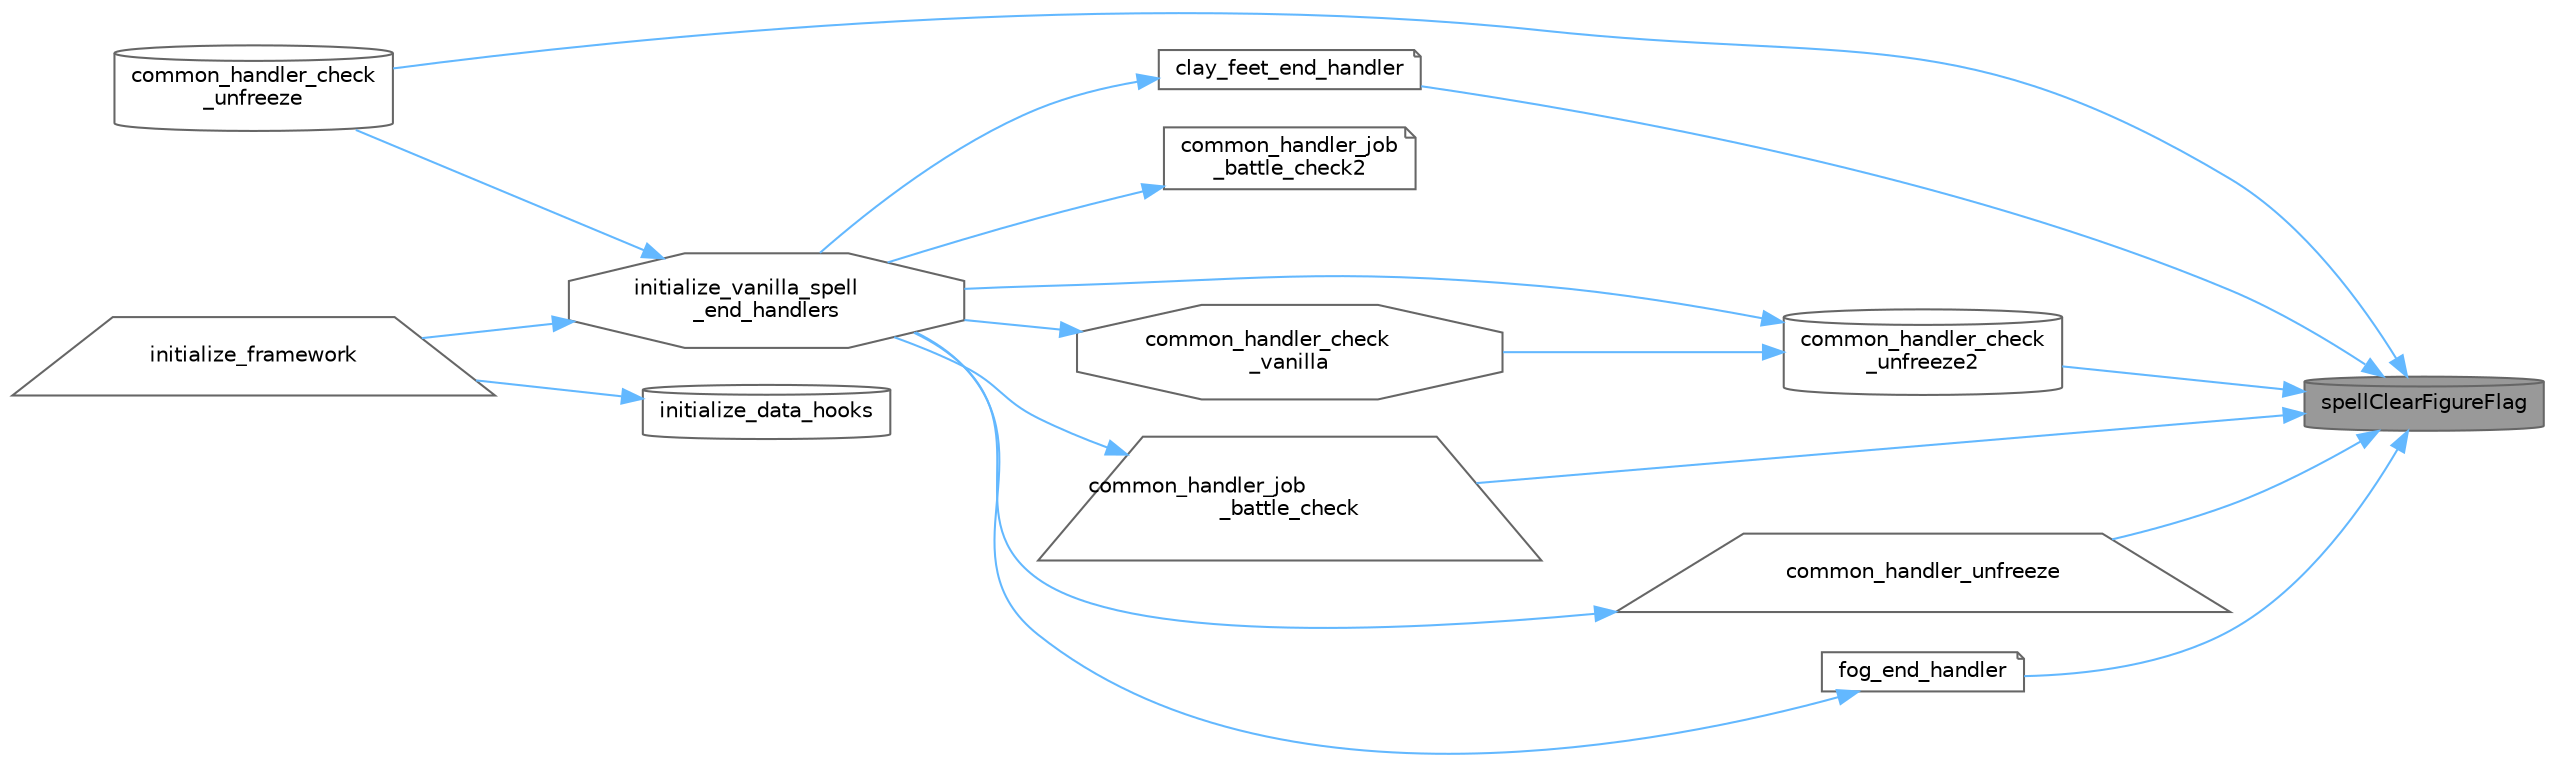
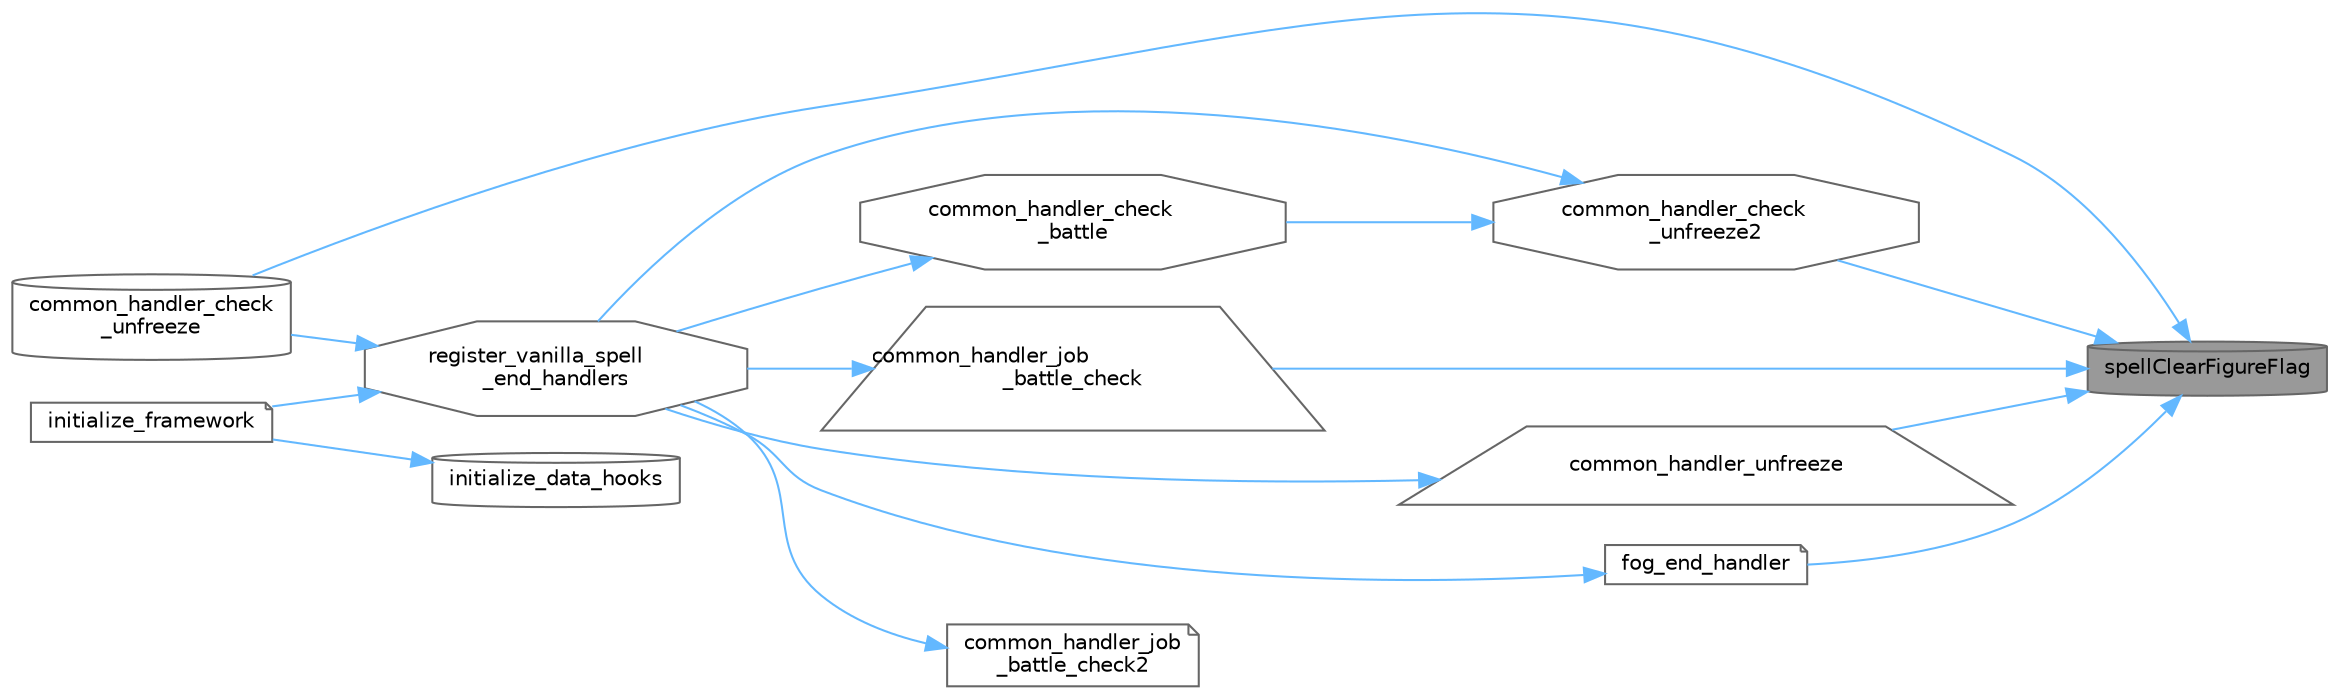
(1290, 70) -> none
(767, 301) -> (556, 369)
(1290, 352) -> (1073, 222)
(1923, 352) -> (1706, 222)
(254, 356) -> (152, 422)
